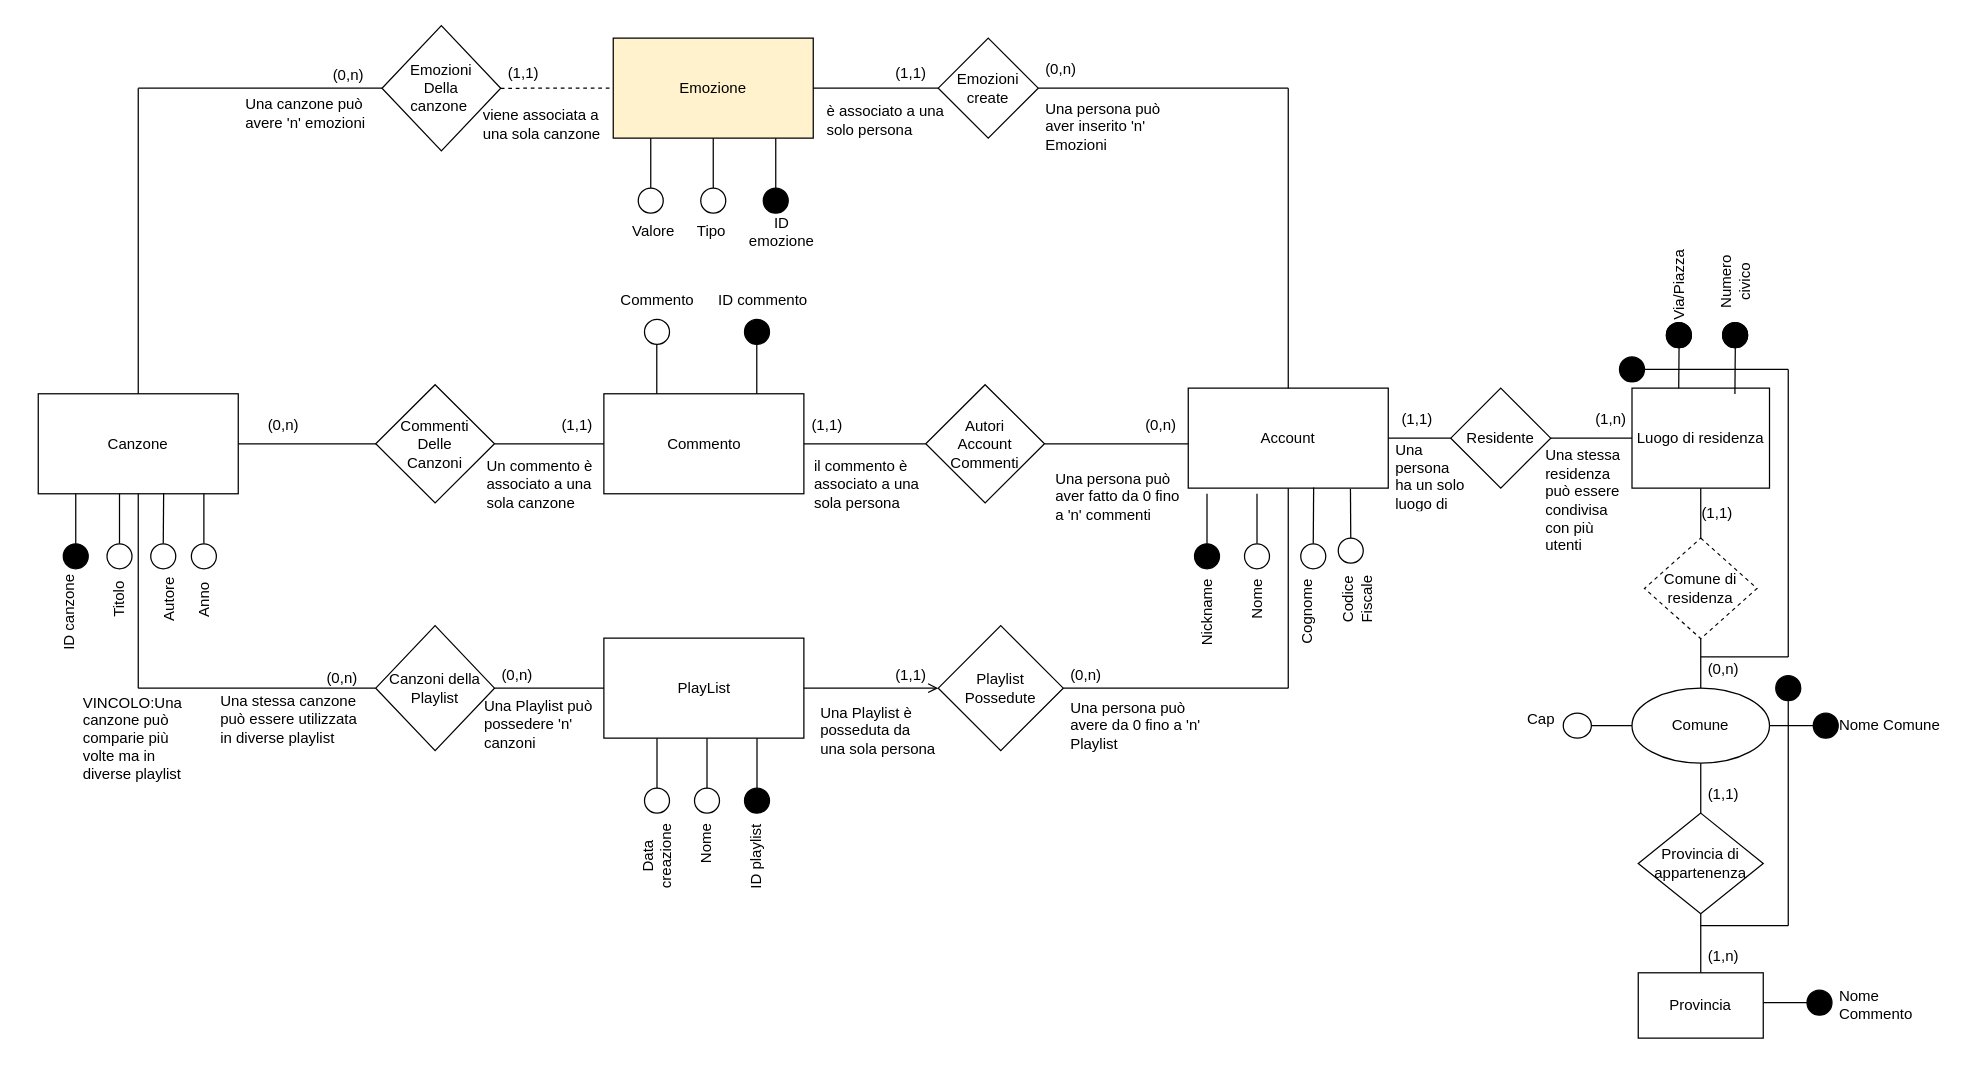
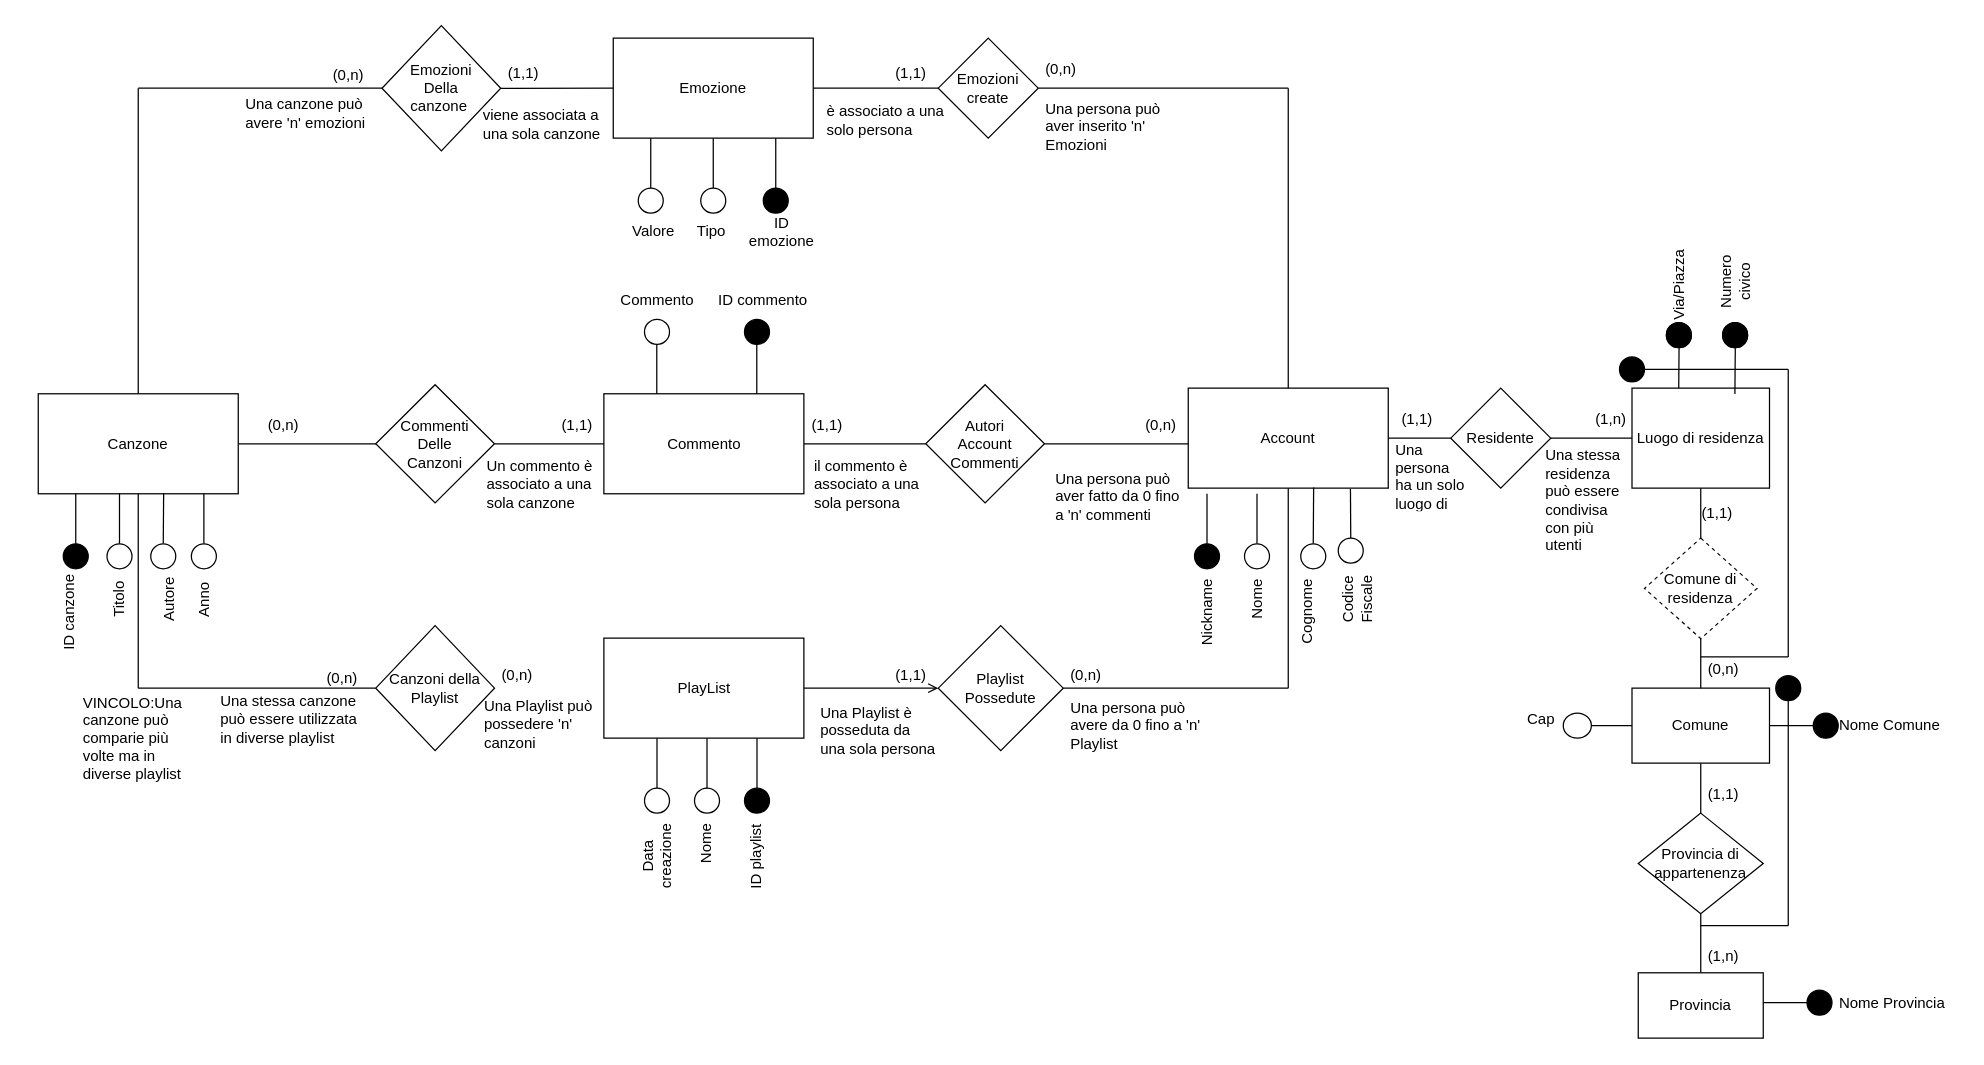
(557, 88) -> (557, 88)
(713, 88) -> (713, 88)
(549, 688) -> none
(1701, 726) -> (1701, 726)
(1892, 1003) -> (1892, 1003)
